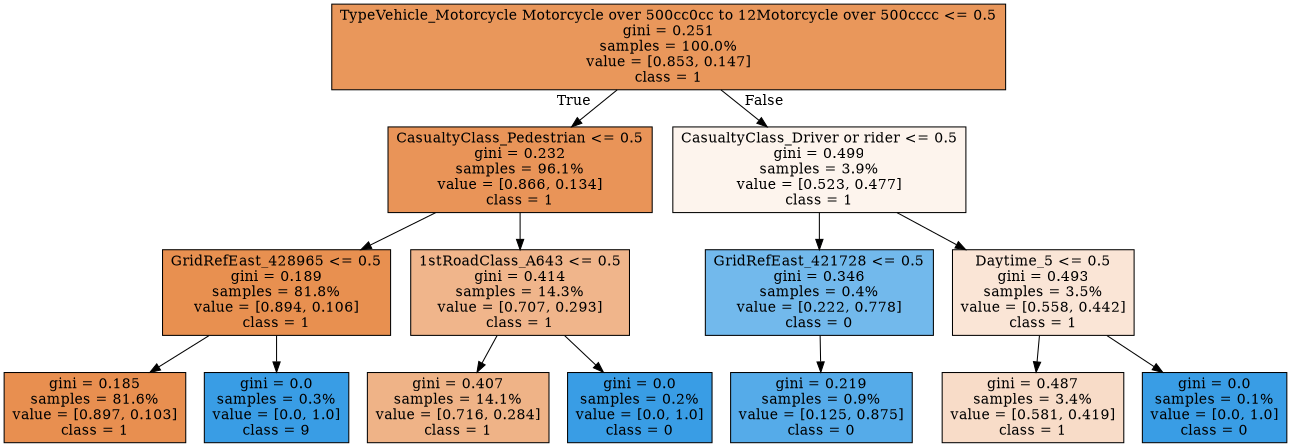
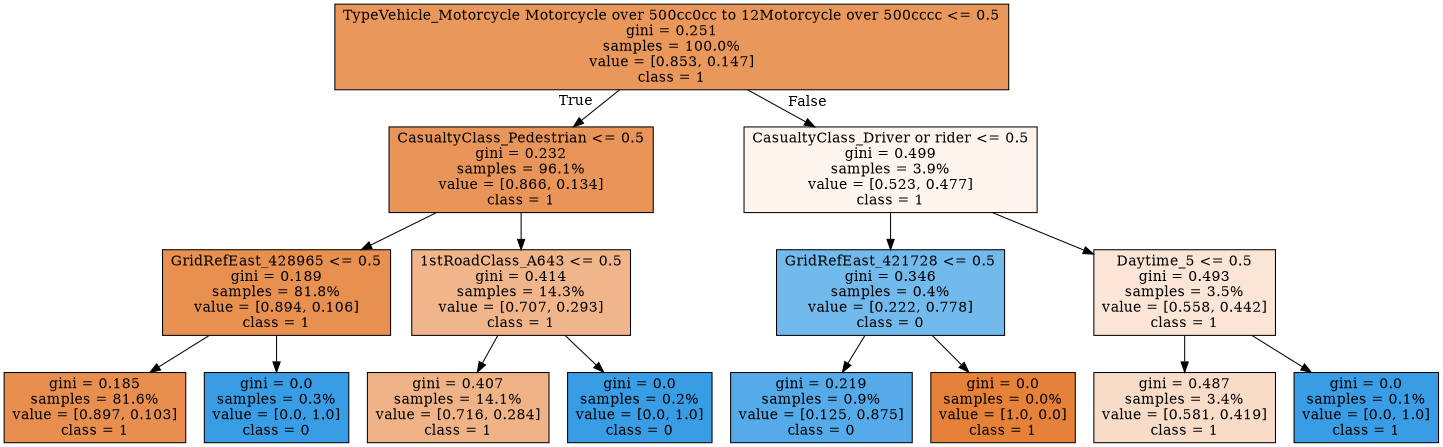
(277, 408) -> (277, 408)
none -> (1003, 408)
(1215, 408) -> (1366, 408)
